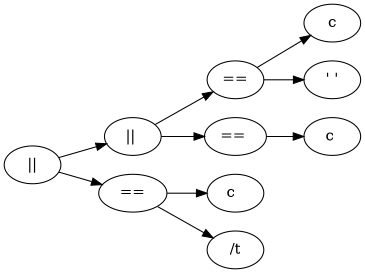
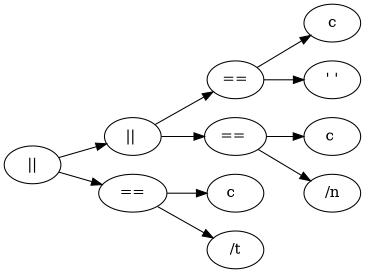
none -> (332, 193)
